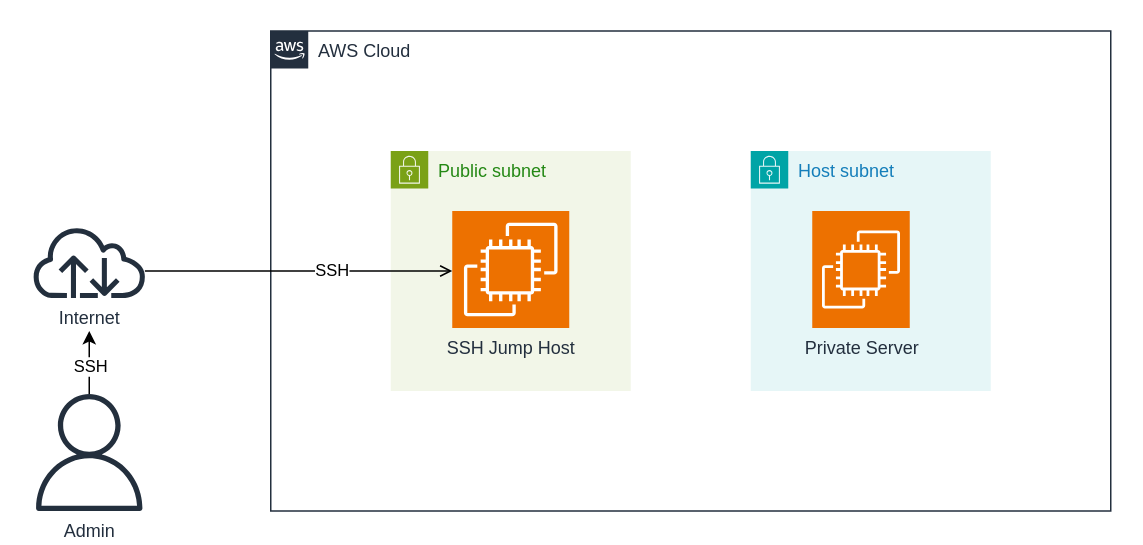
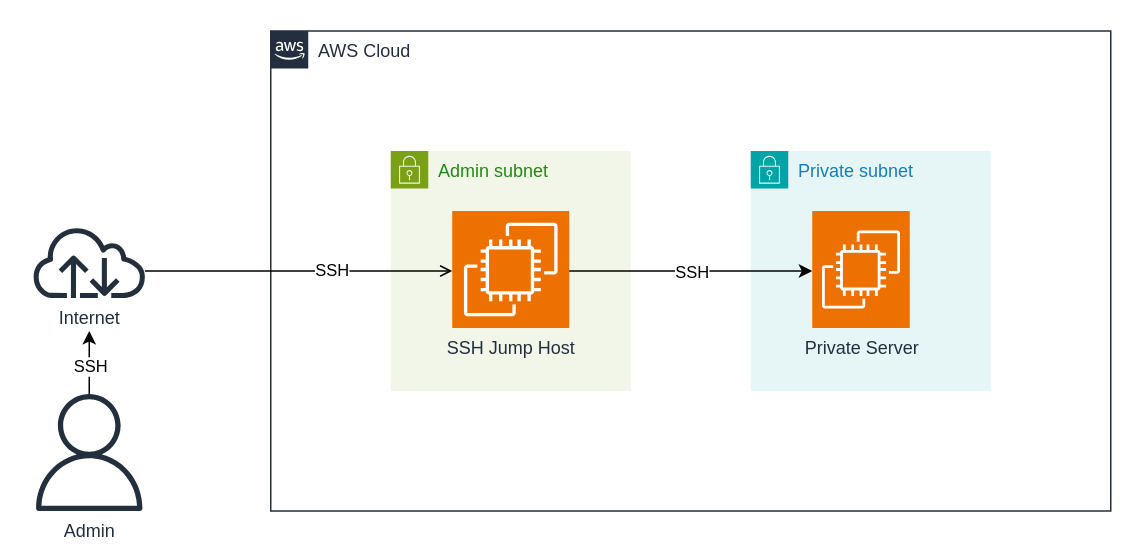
(497, 172) -> (495, 172)
(852, 172) -> (865, 172)
none -> (686, 271)
